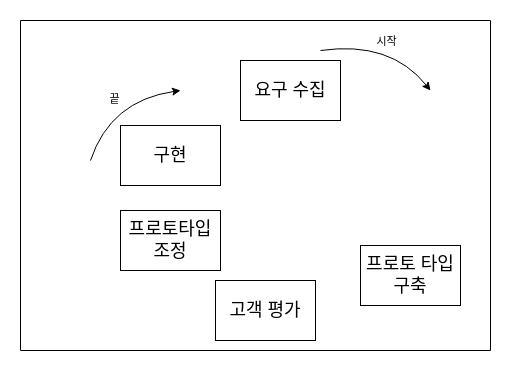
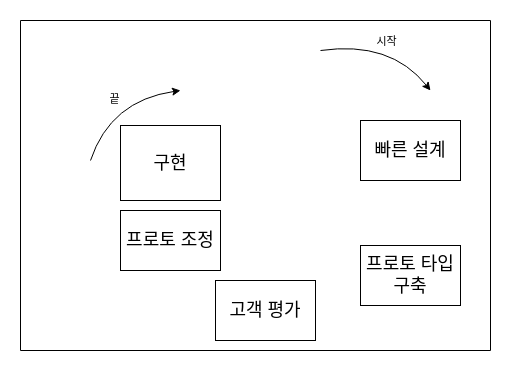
(291, 91) -> none
none -> (411, 151)
(171, 156) -> (171, 163)
(171, 241) -> (171, 241)
